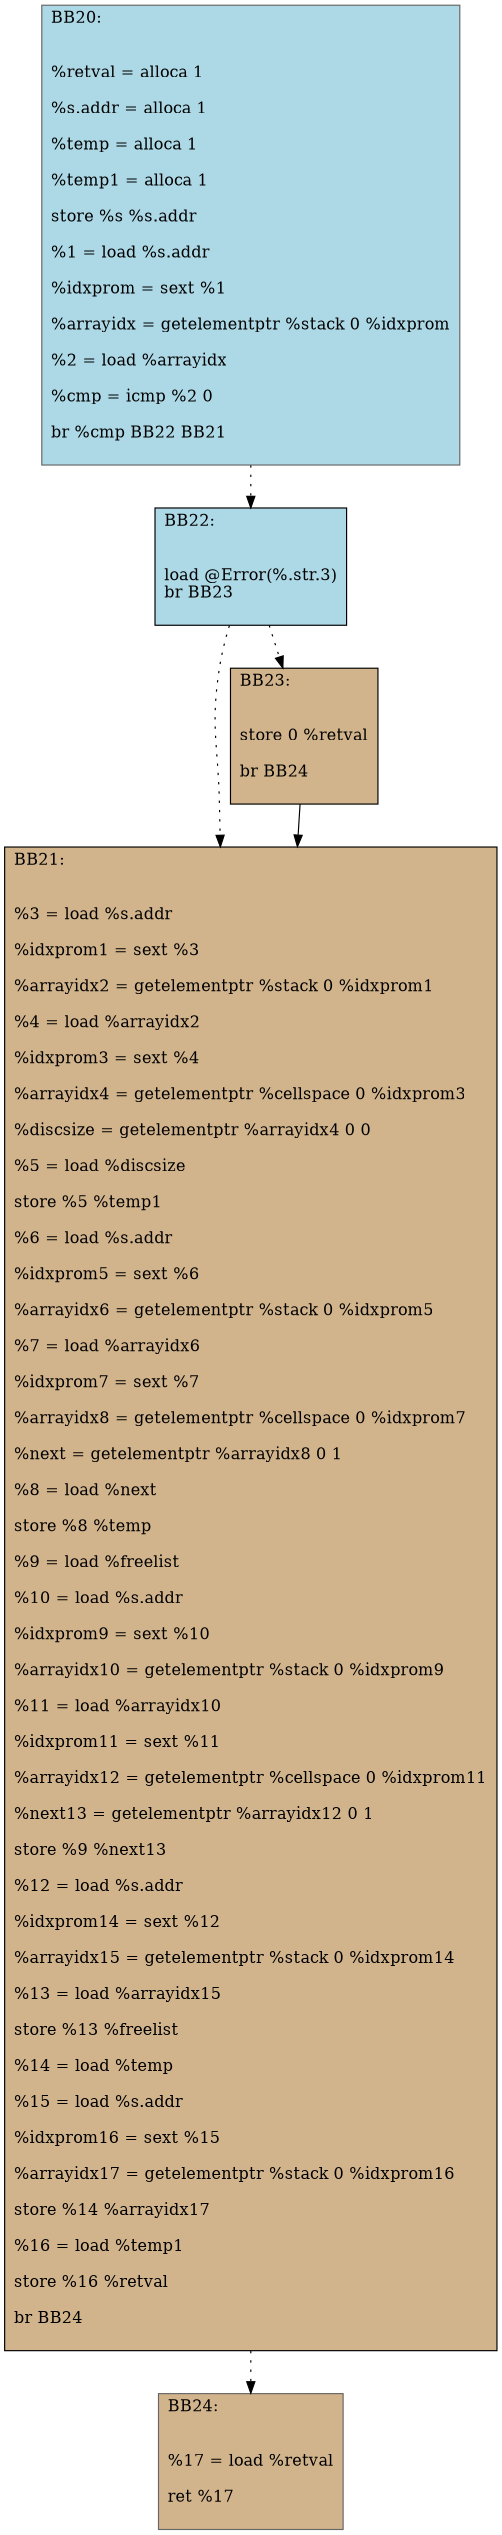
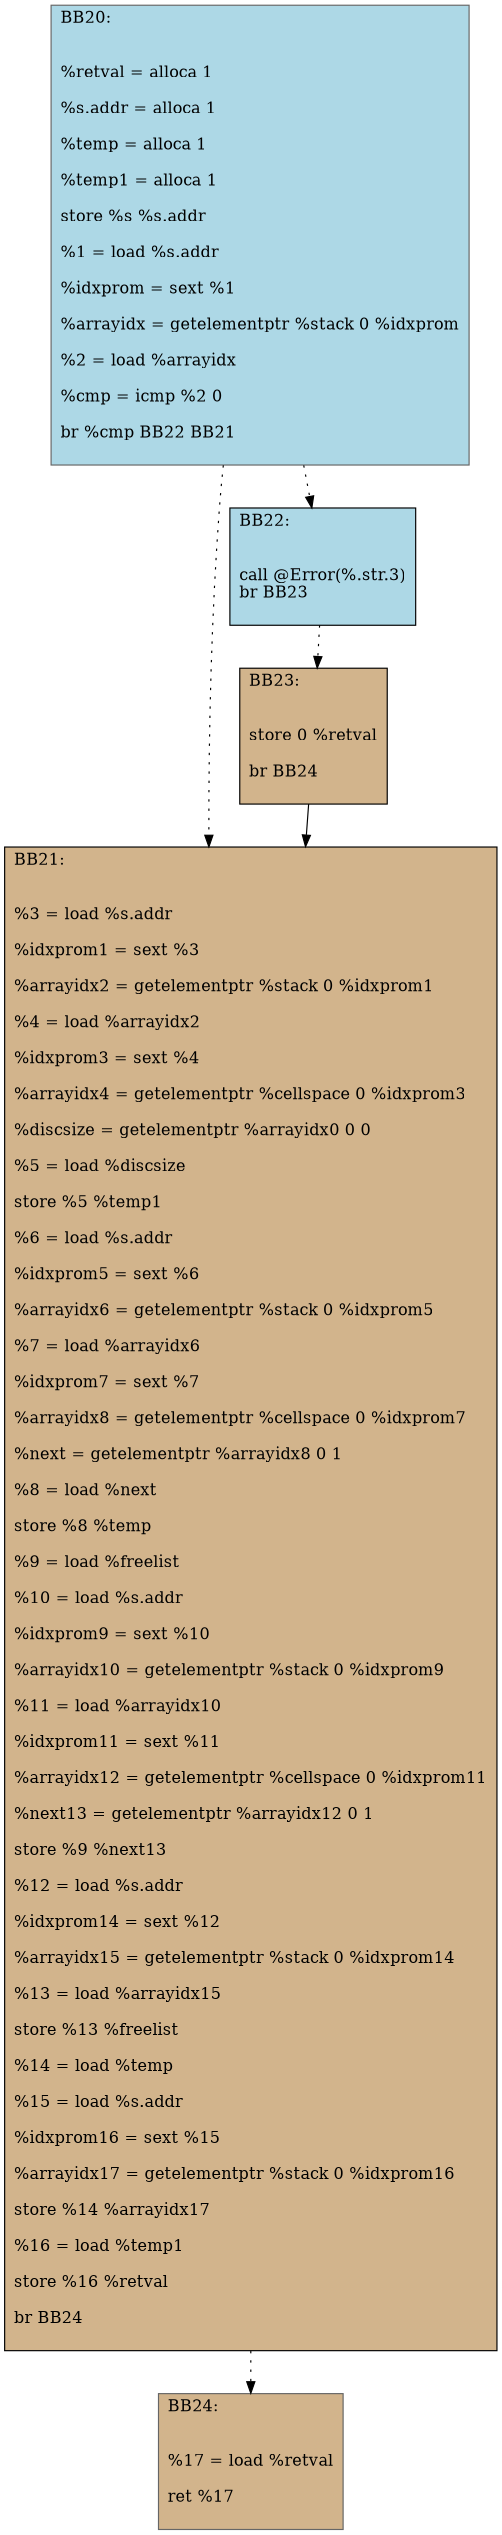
(251, 575) -> (323, 575)
(215, 730) -> (212, 650)
(193, 1130) -> (193, 1130)
